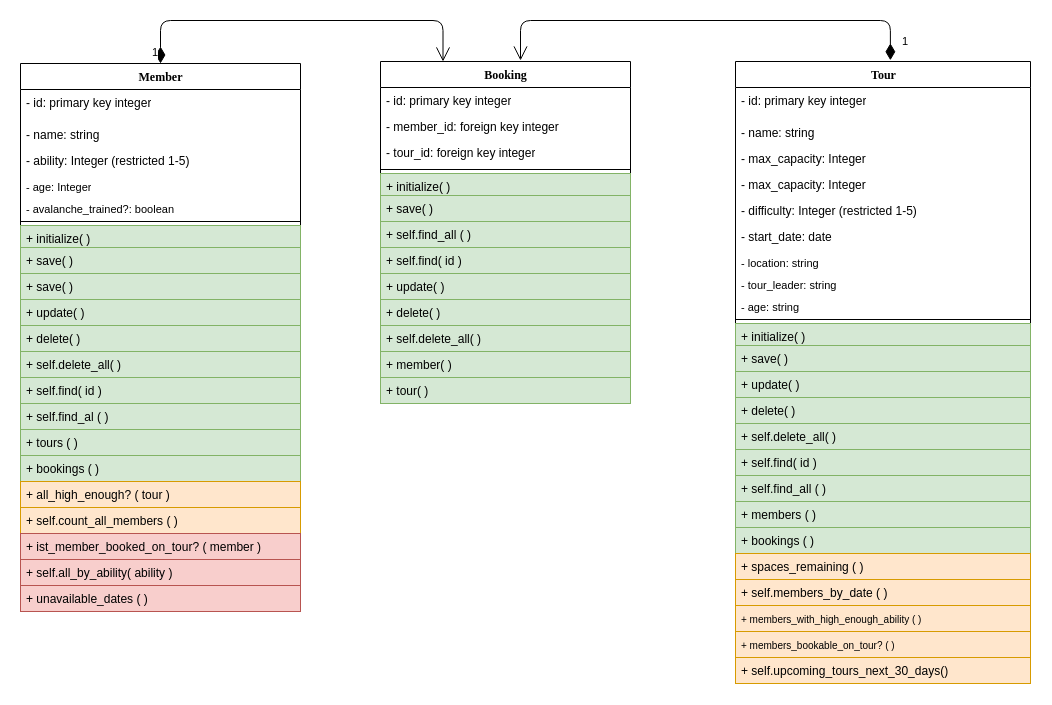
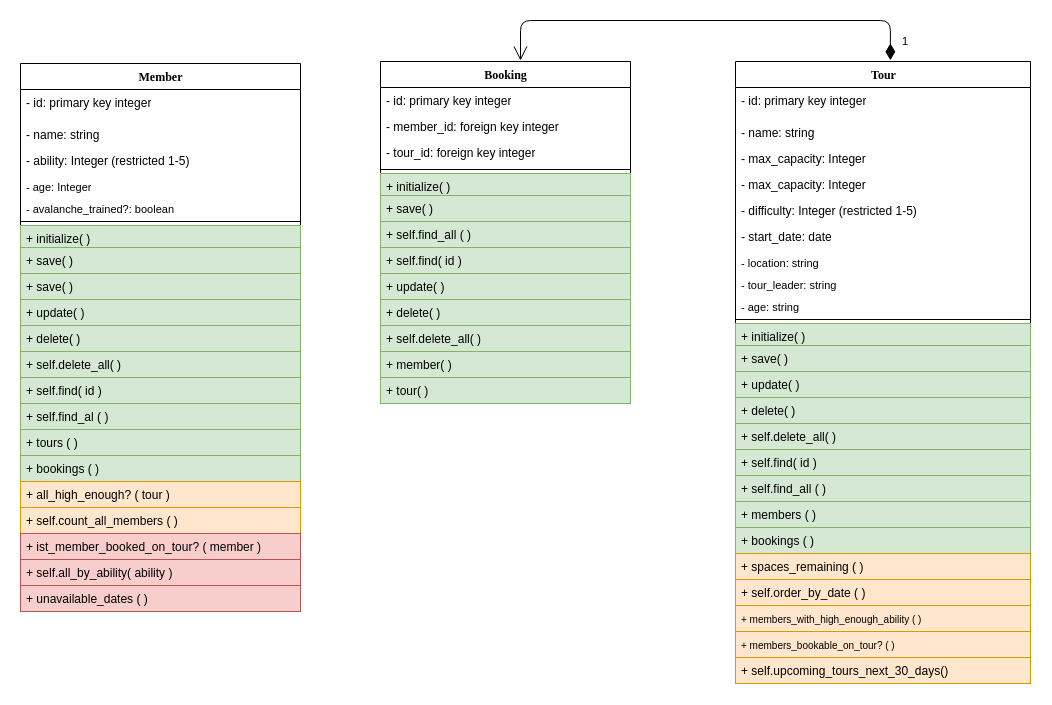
(307, 21) -> none
(821, 594) -> (814, 594)
